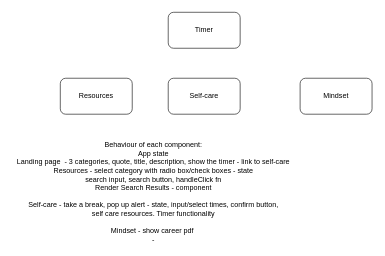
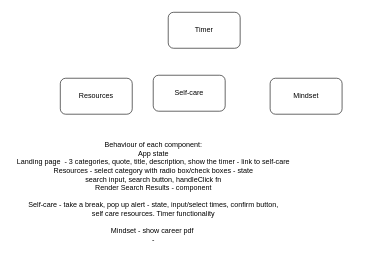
(204, 96) -> (189, 93)
(336, 96) -> (306, 96)
